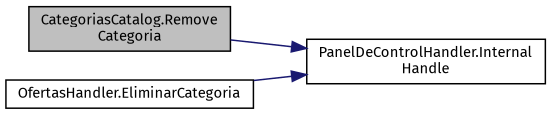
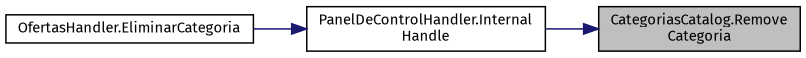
(261, 43) -> (565, 29)
